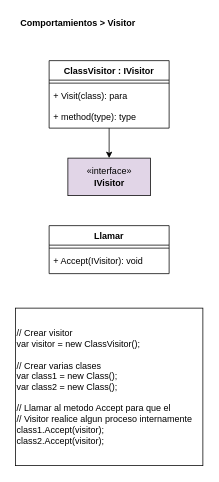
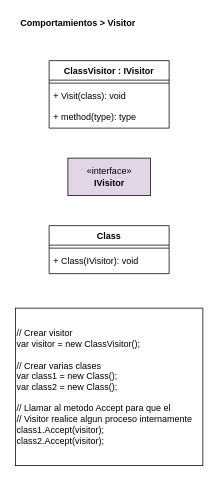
(97, 96) -> (95, 96)
(109, 151) -> none
(109, 236) -> (109, 236)
(107, 261) -> (103, 261)
